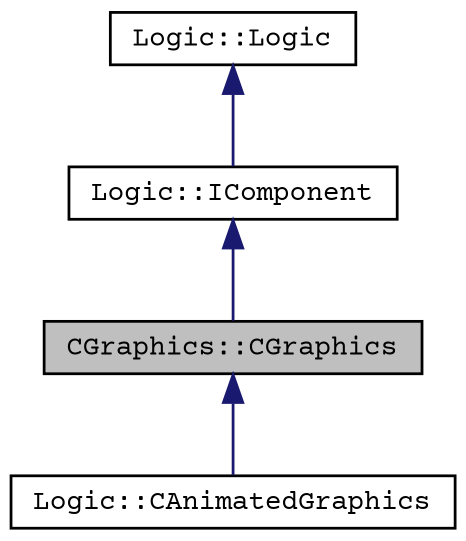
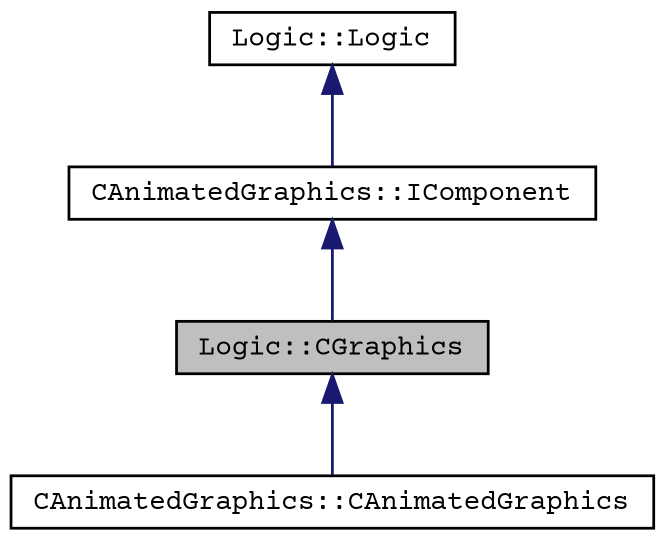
(233, 193) -> (332, 193)
(233, 348) -> (332, 348)
(233, 502) -> (332, 502)
